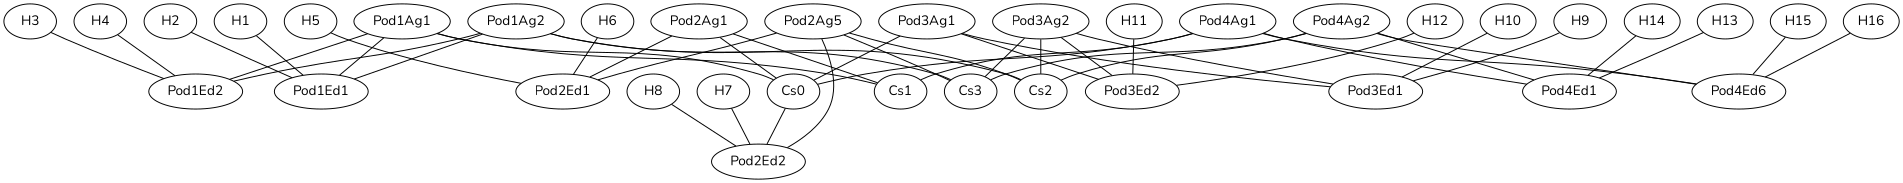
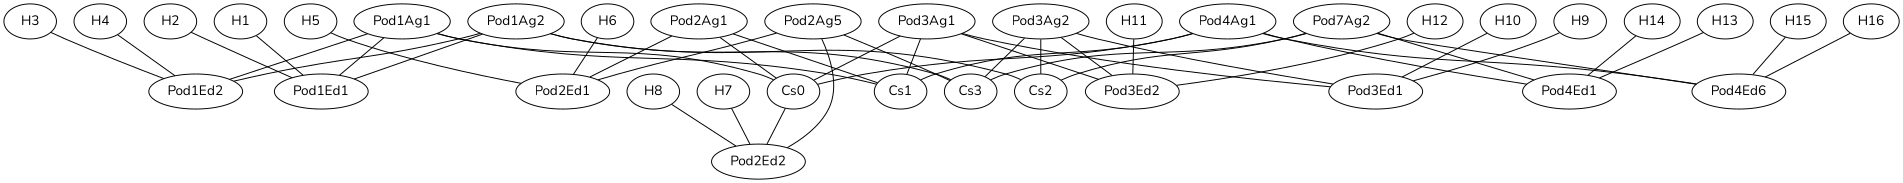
(1342, 21) -> (1342, 21)
none -> (916, 50)
(918, 50) -> none
